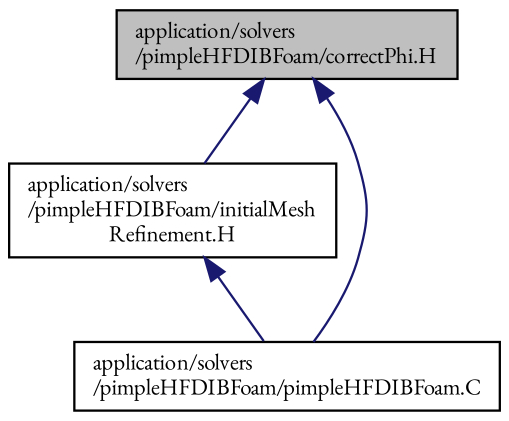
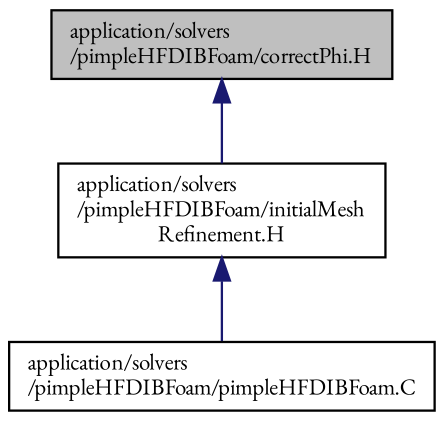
(366, 222) -> none
